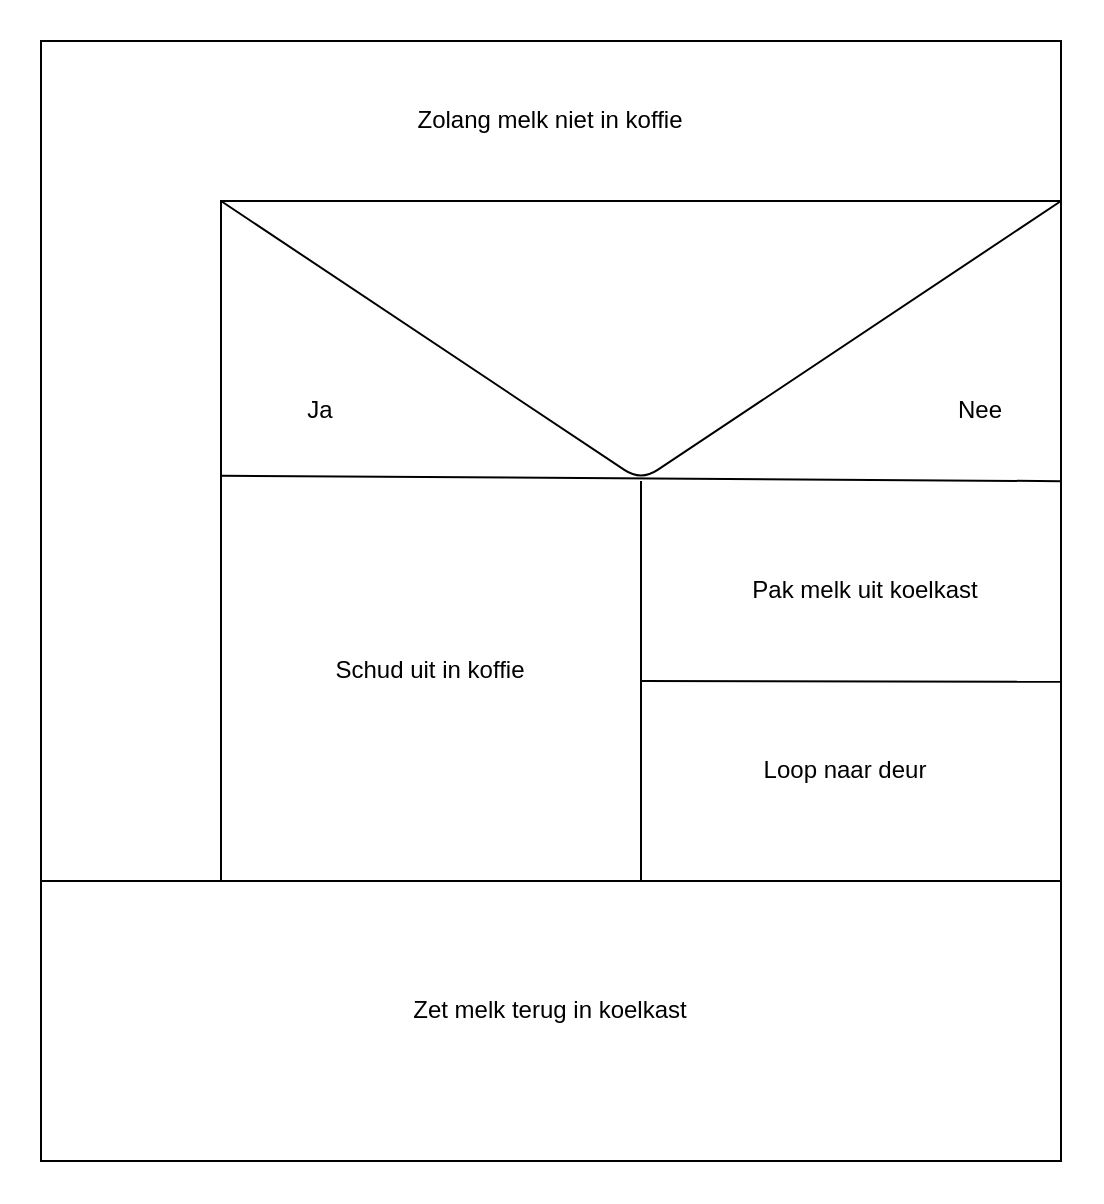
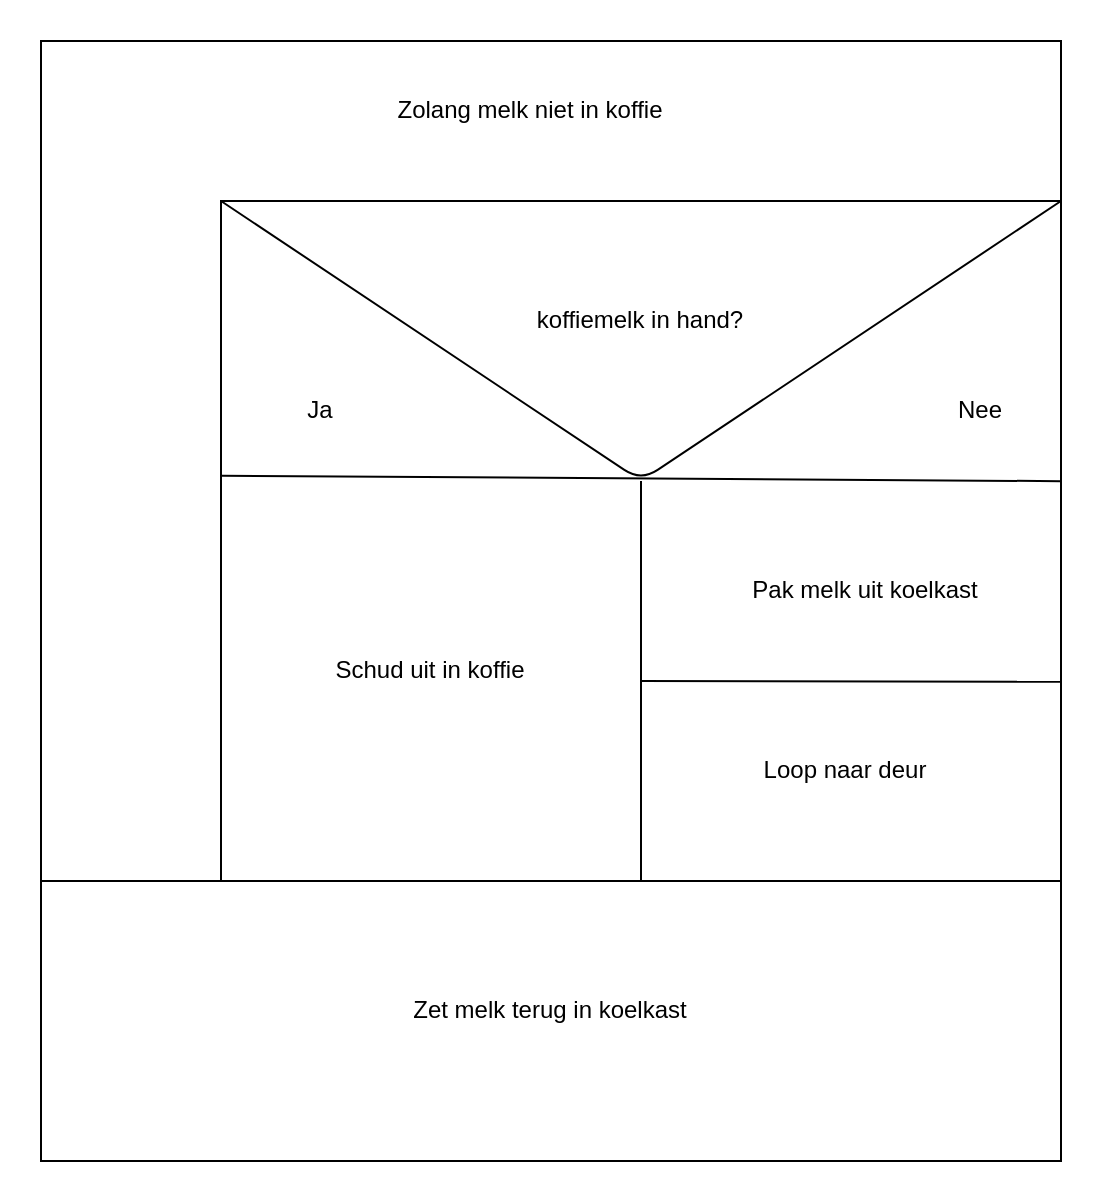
(551, 121) -> (531, 111)
none -> (641, 321)
